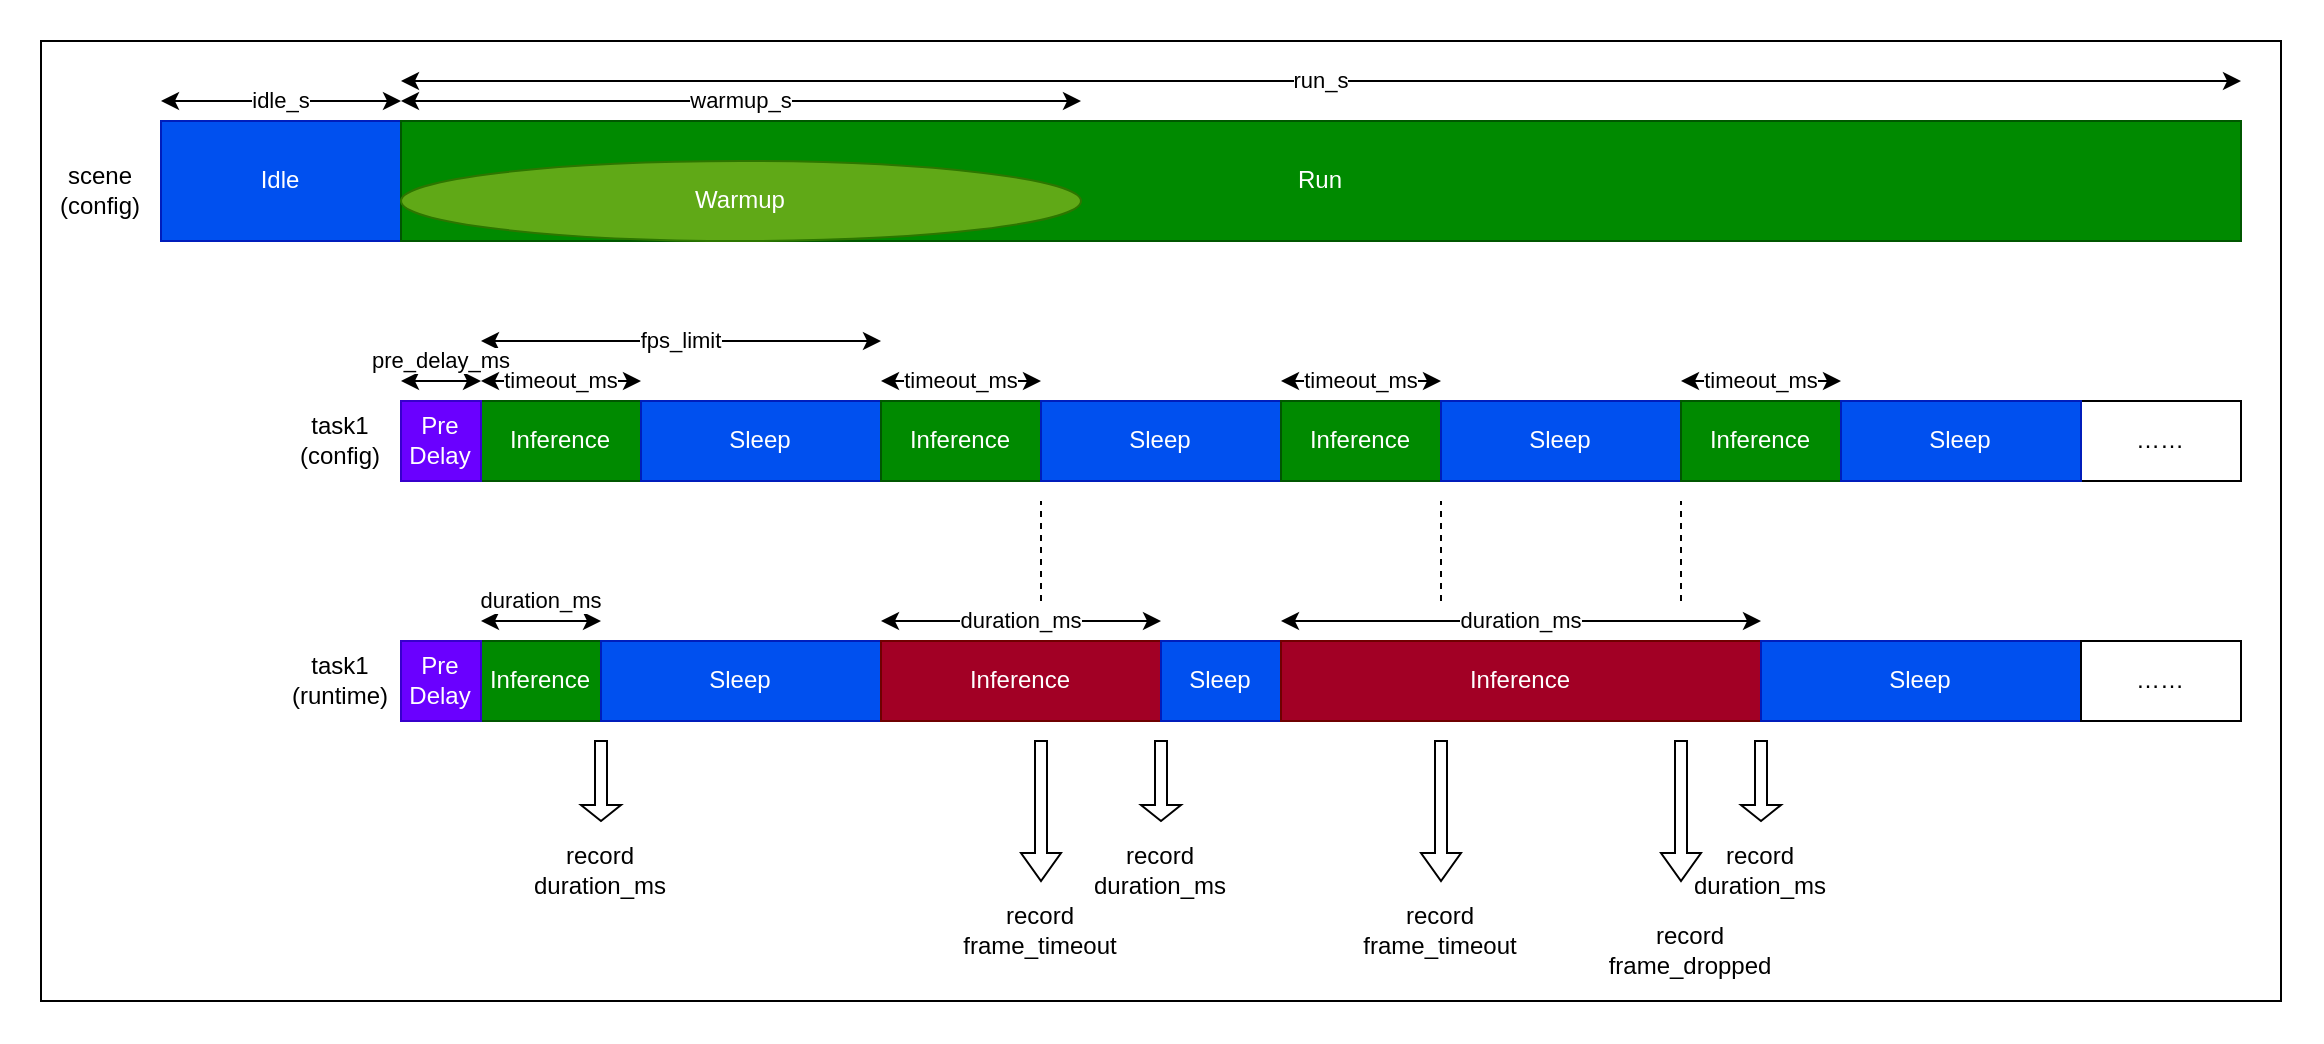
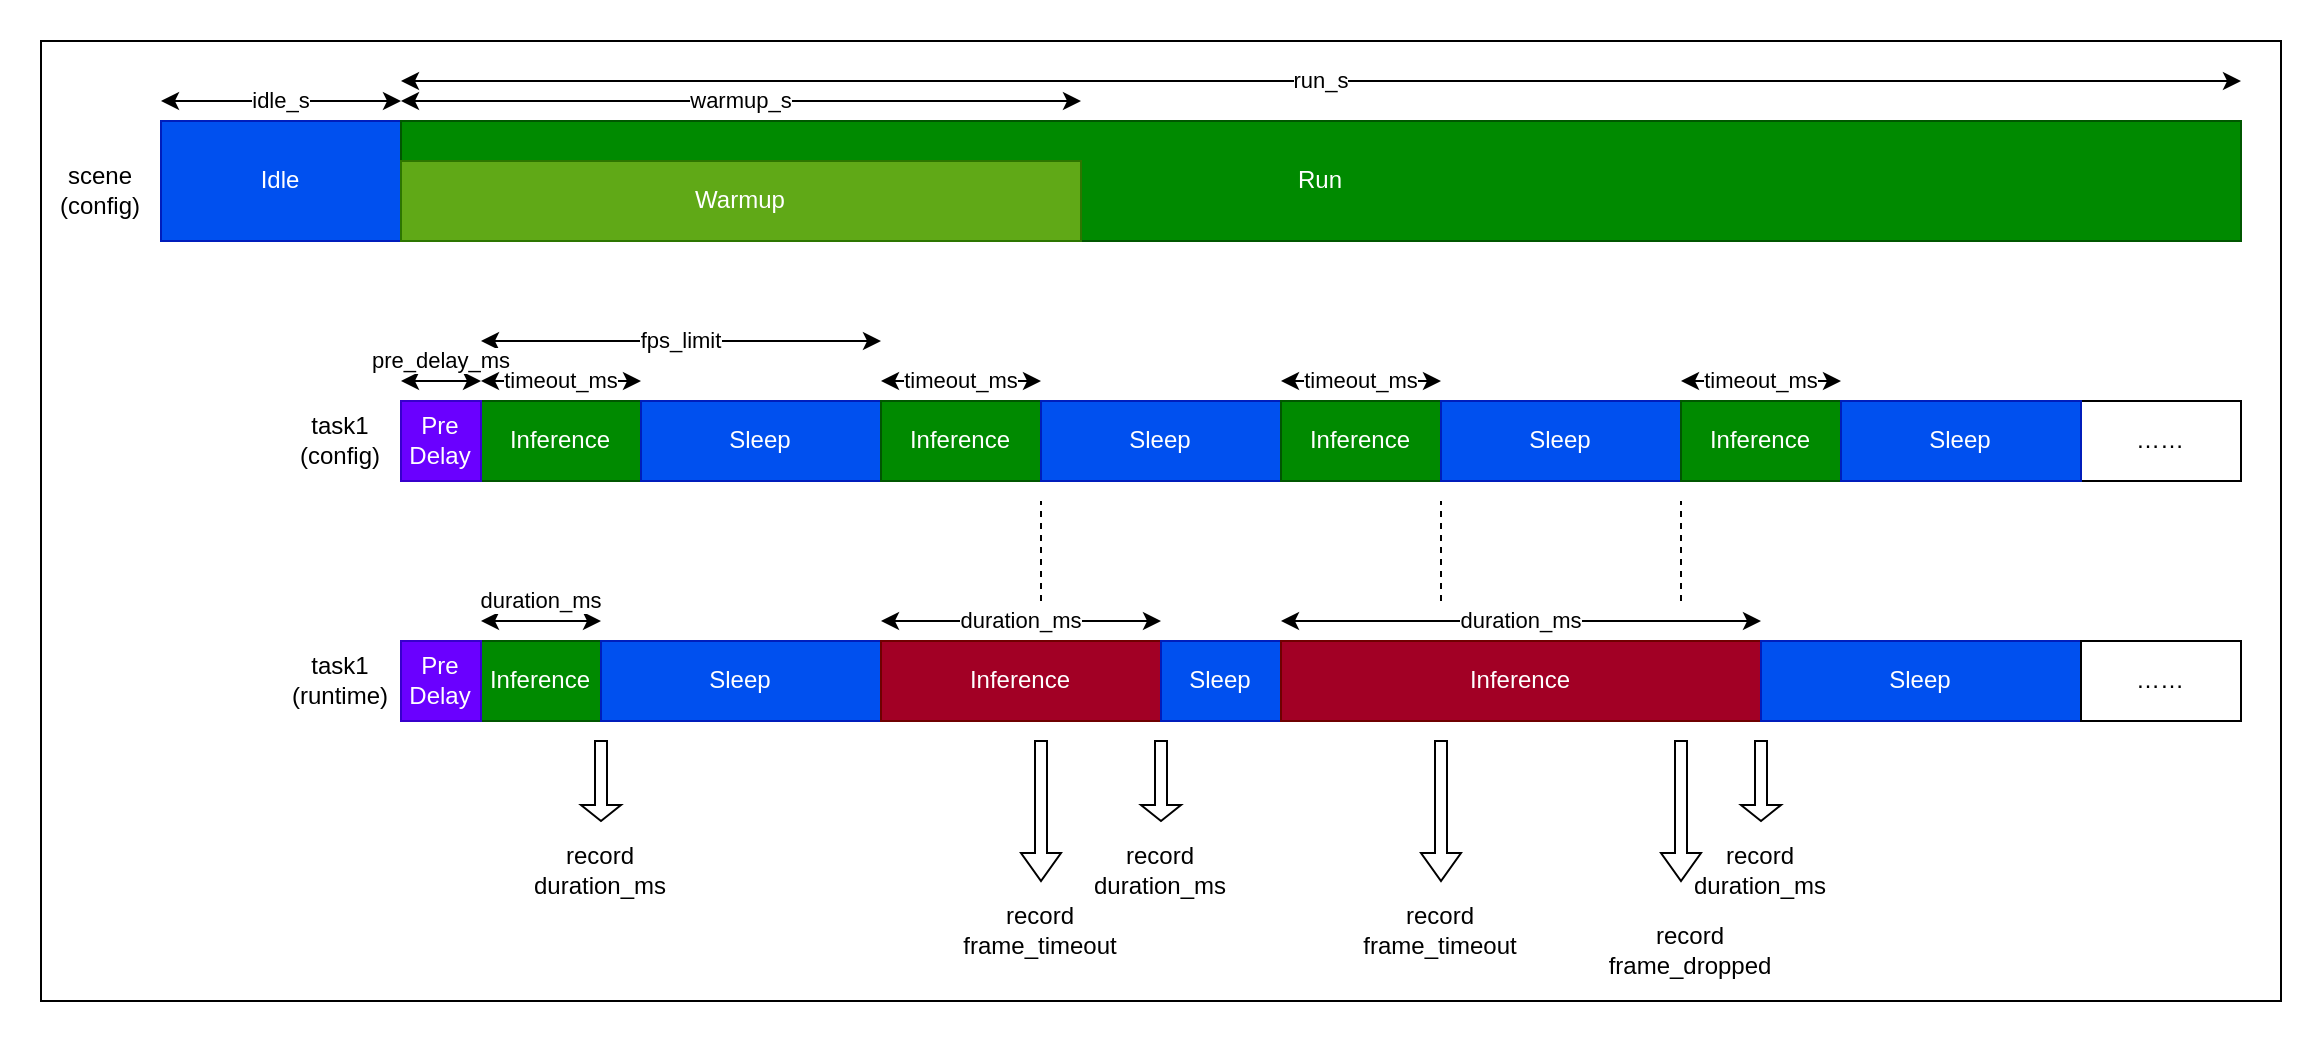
(741, 201) -> (741, 201)
